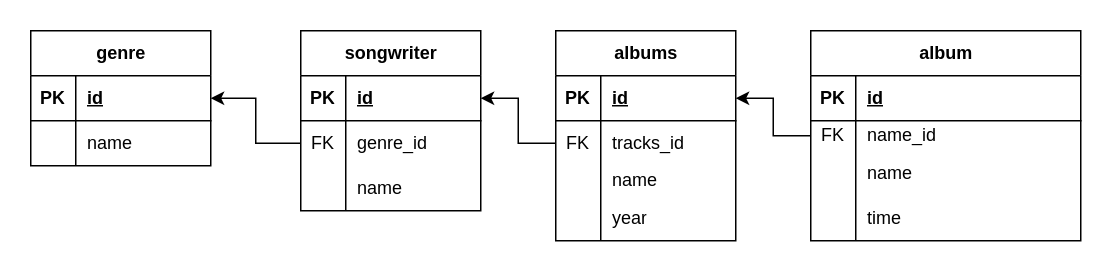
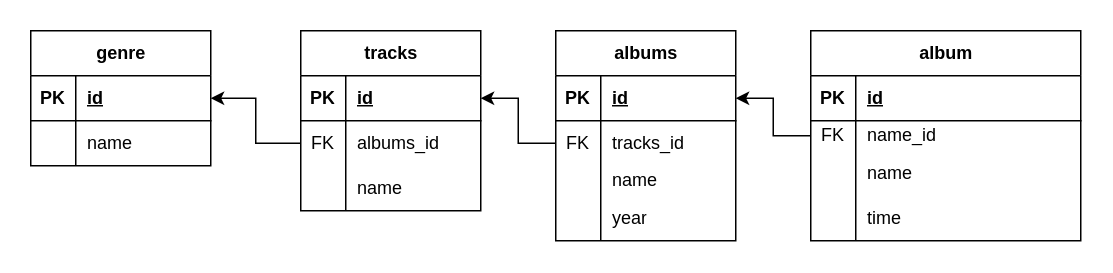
(392, 53) -> (392, 53)
(396, 143) -> (398, 143)
